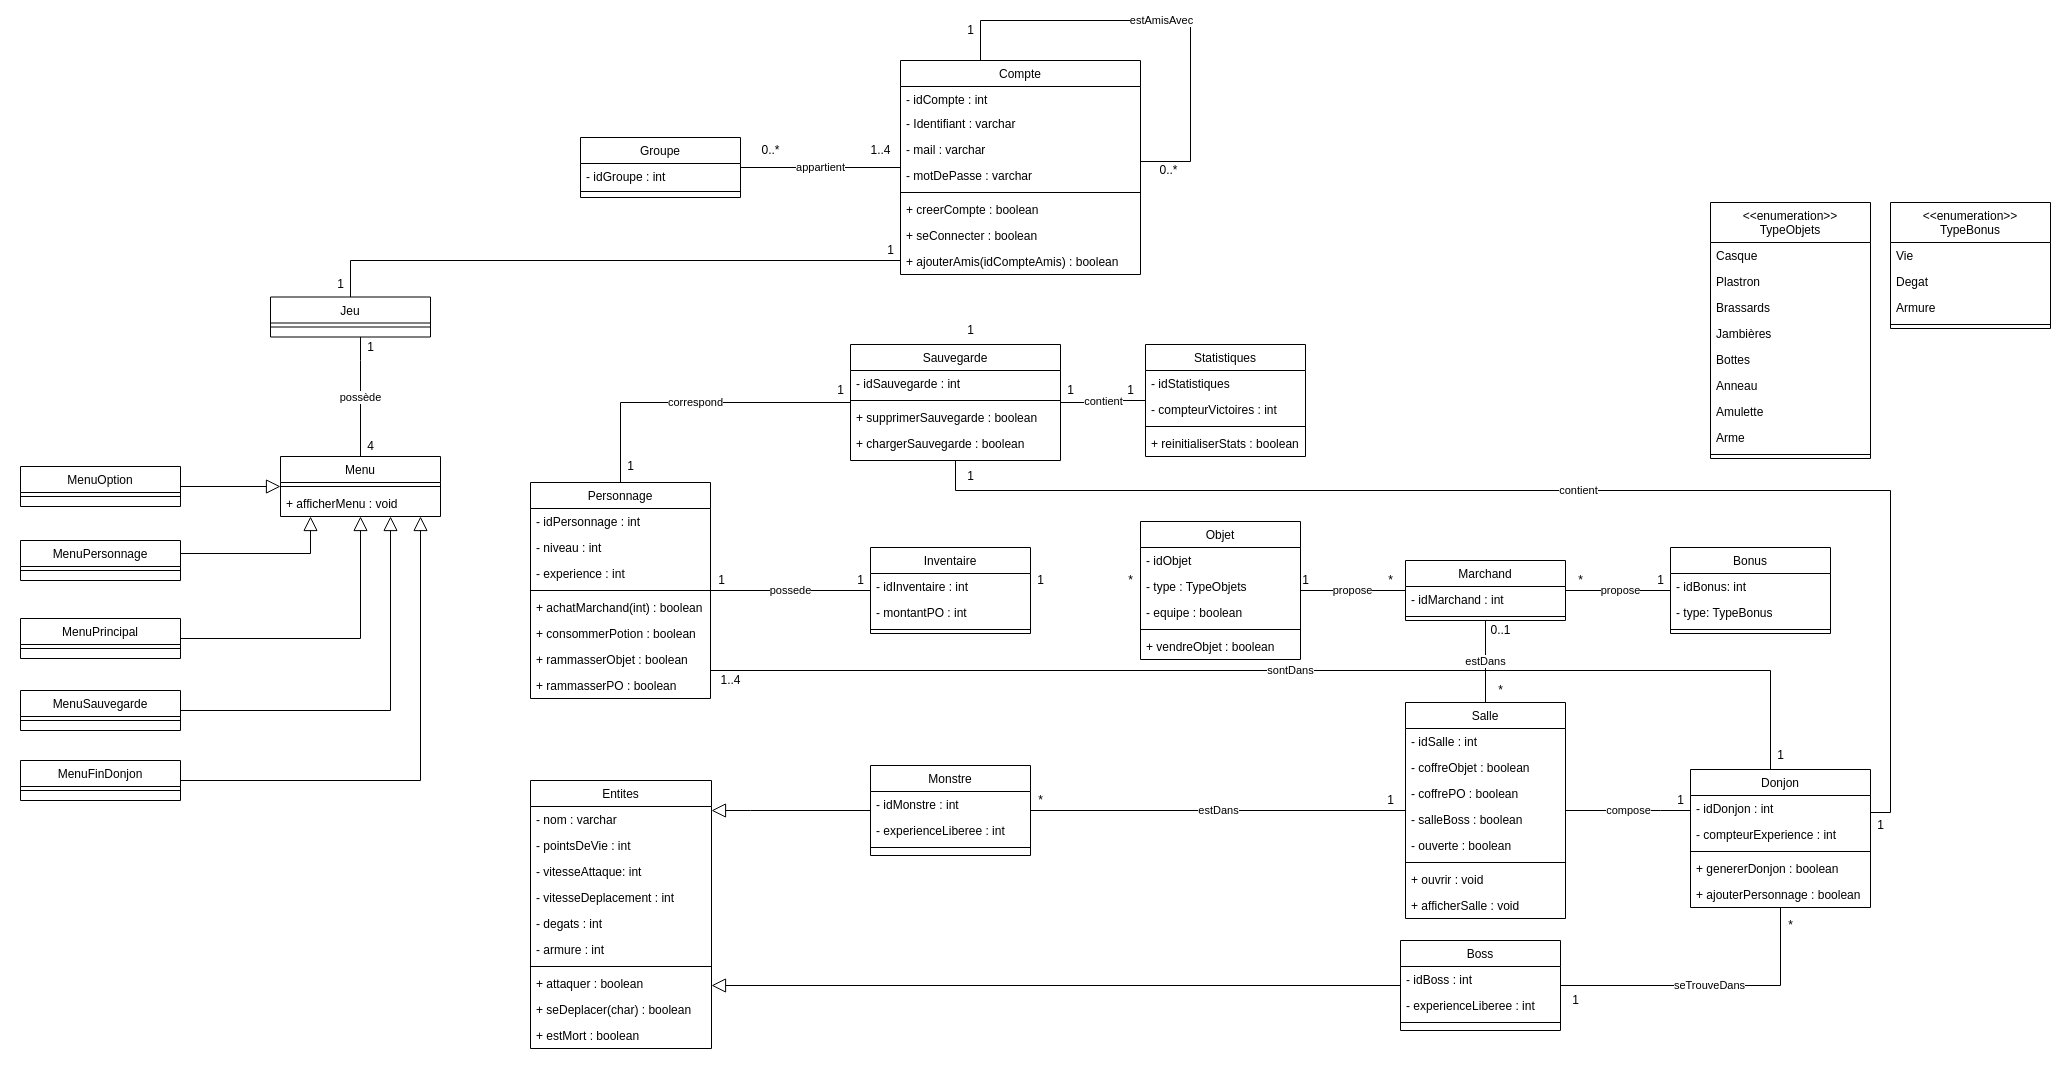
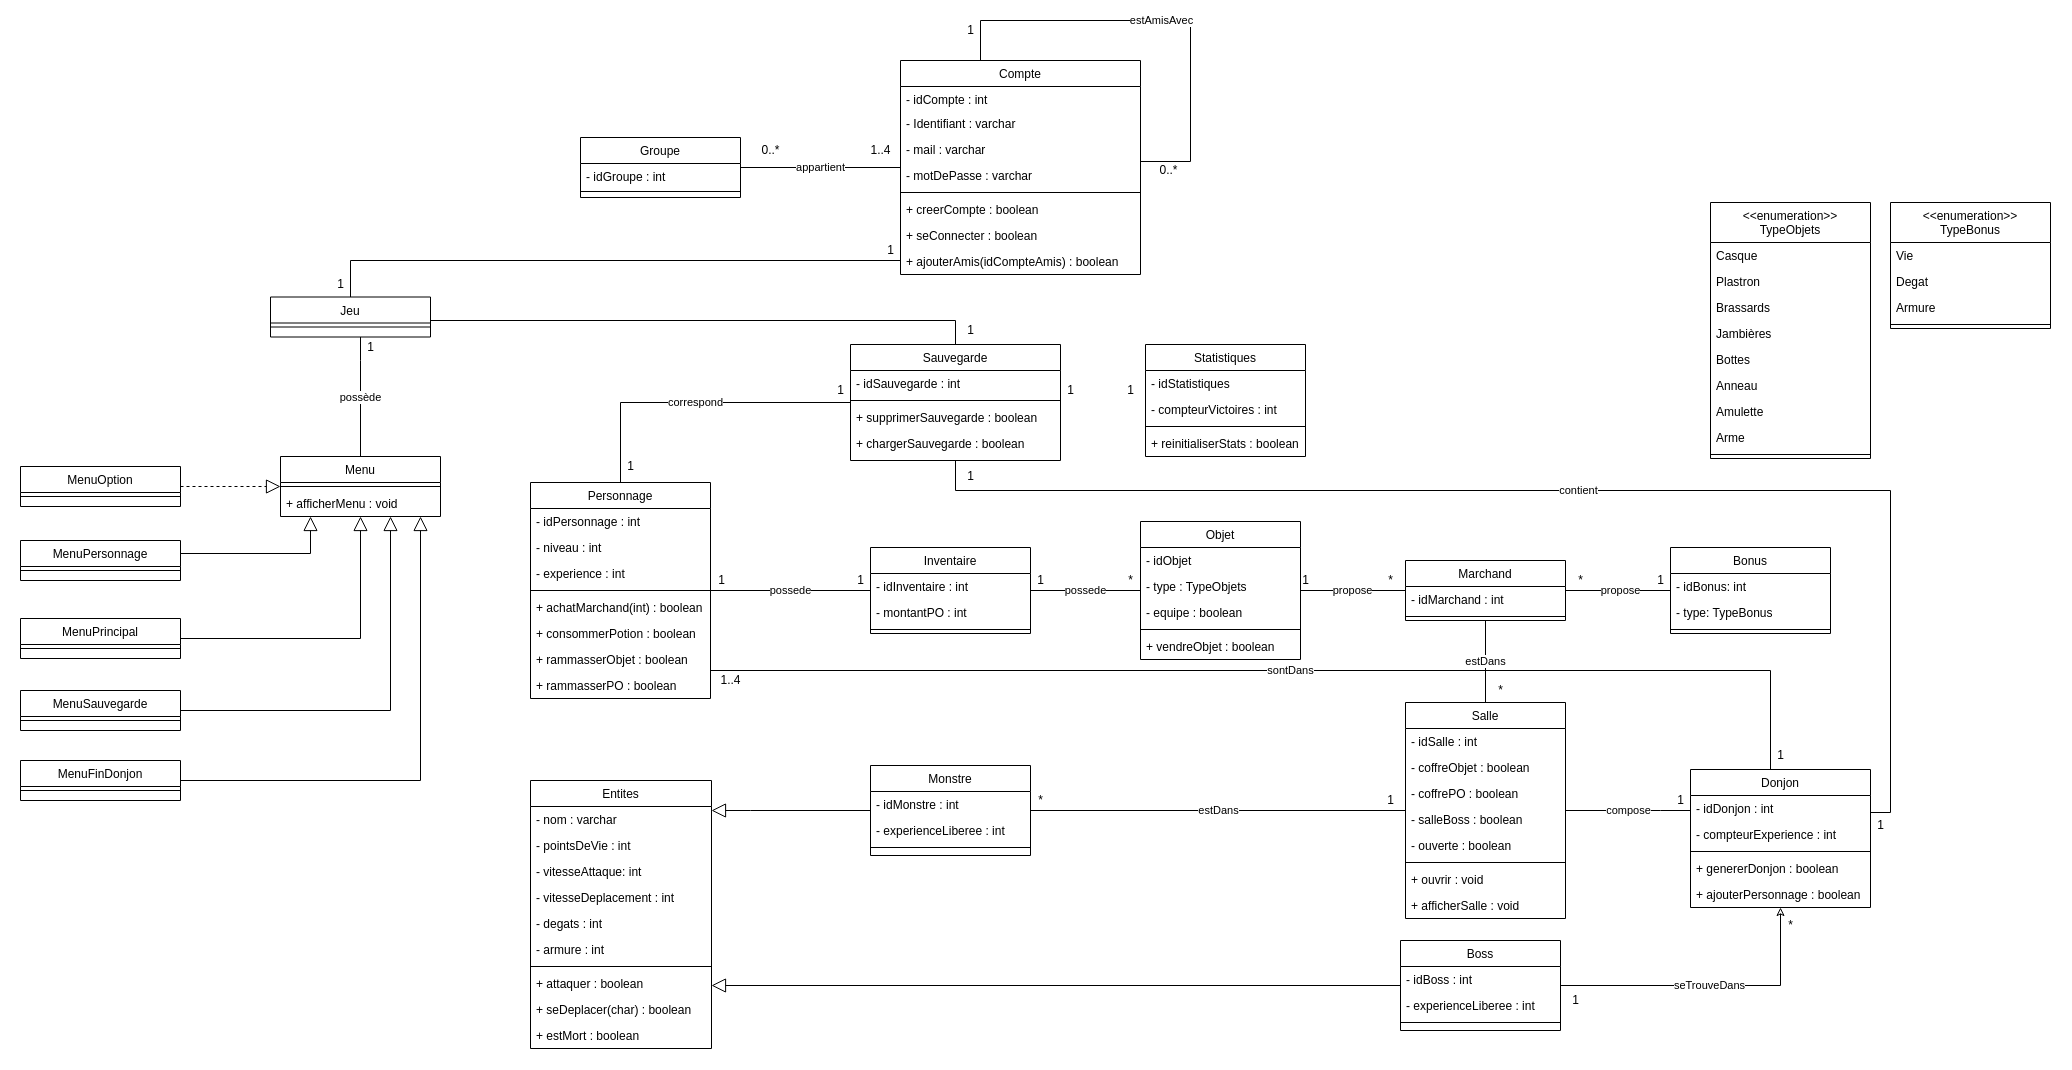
none -> (705, 321)
(1103, 403) -> none
(371, 447) -> none
(224, 487) -> (224, 487)
none -> (1085, 591)
(1501, 631) -> none
(1781, 914) -> (1781, 915)
